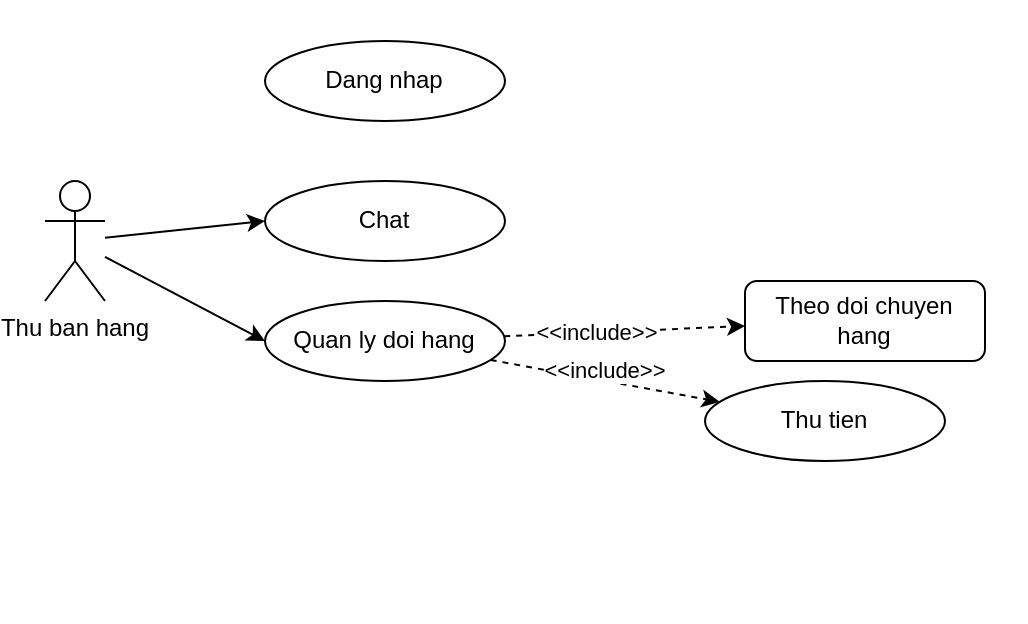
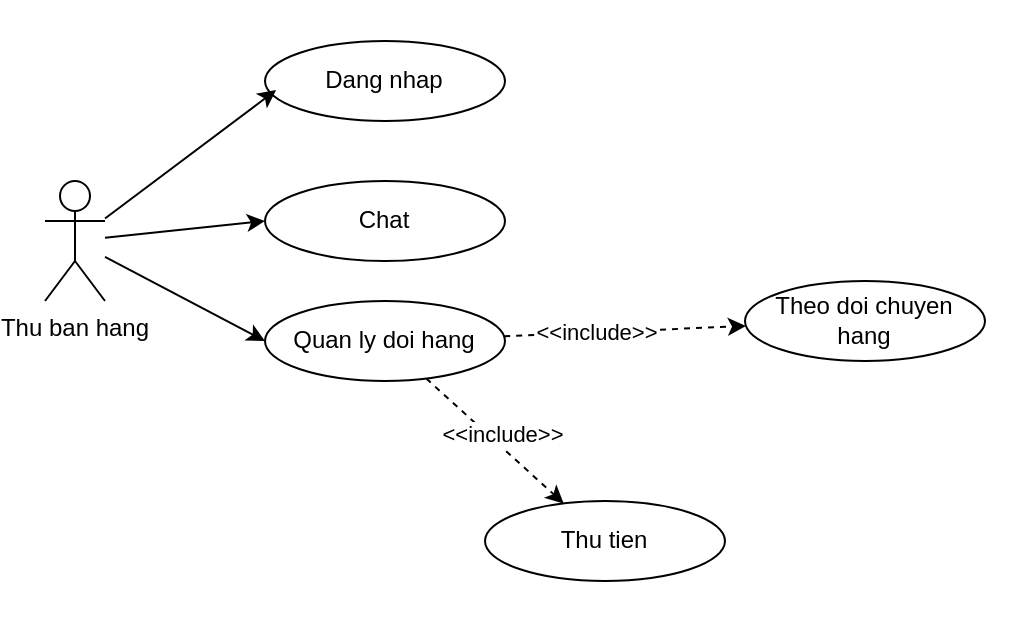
none -> (185, 158)
(865, 321) -> (865, 321)
(825, 421) -> (605, 541)
